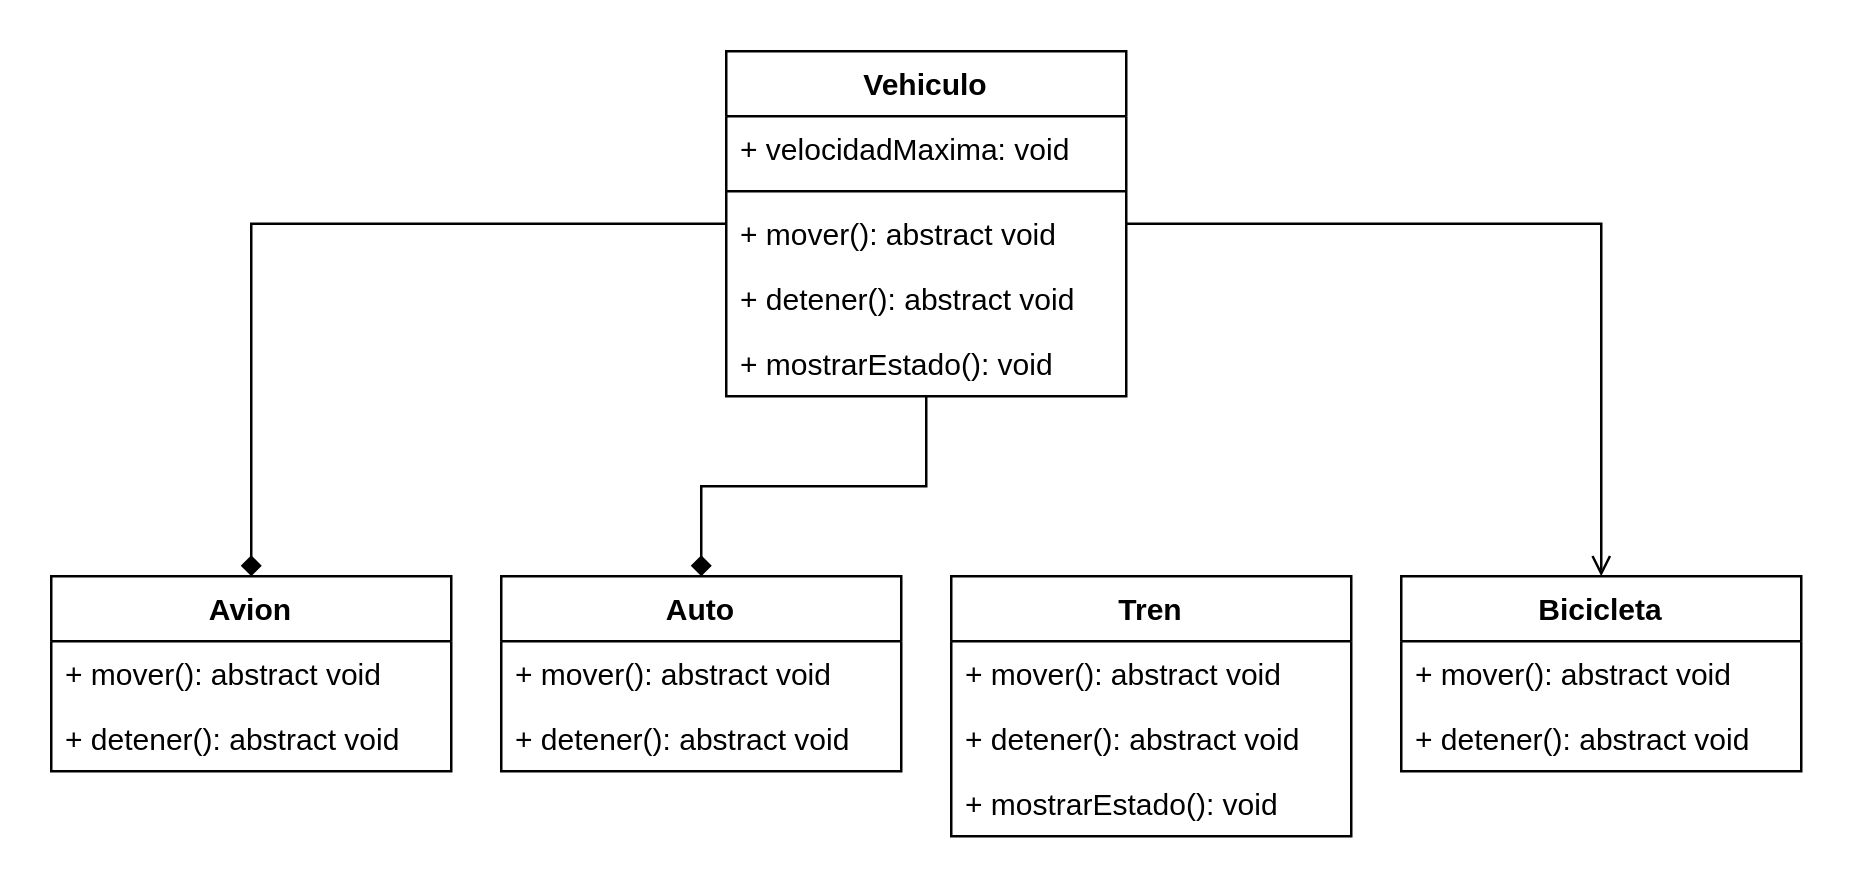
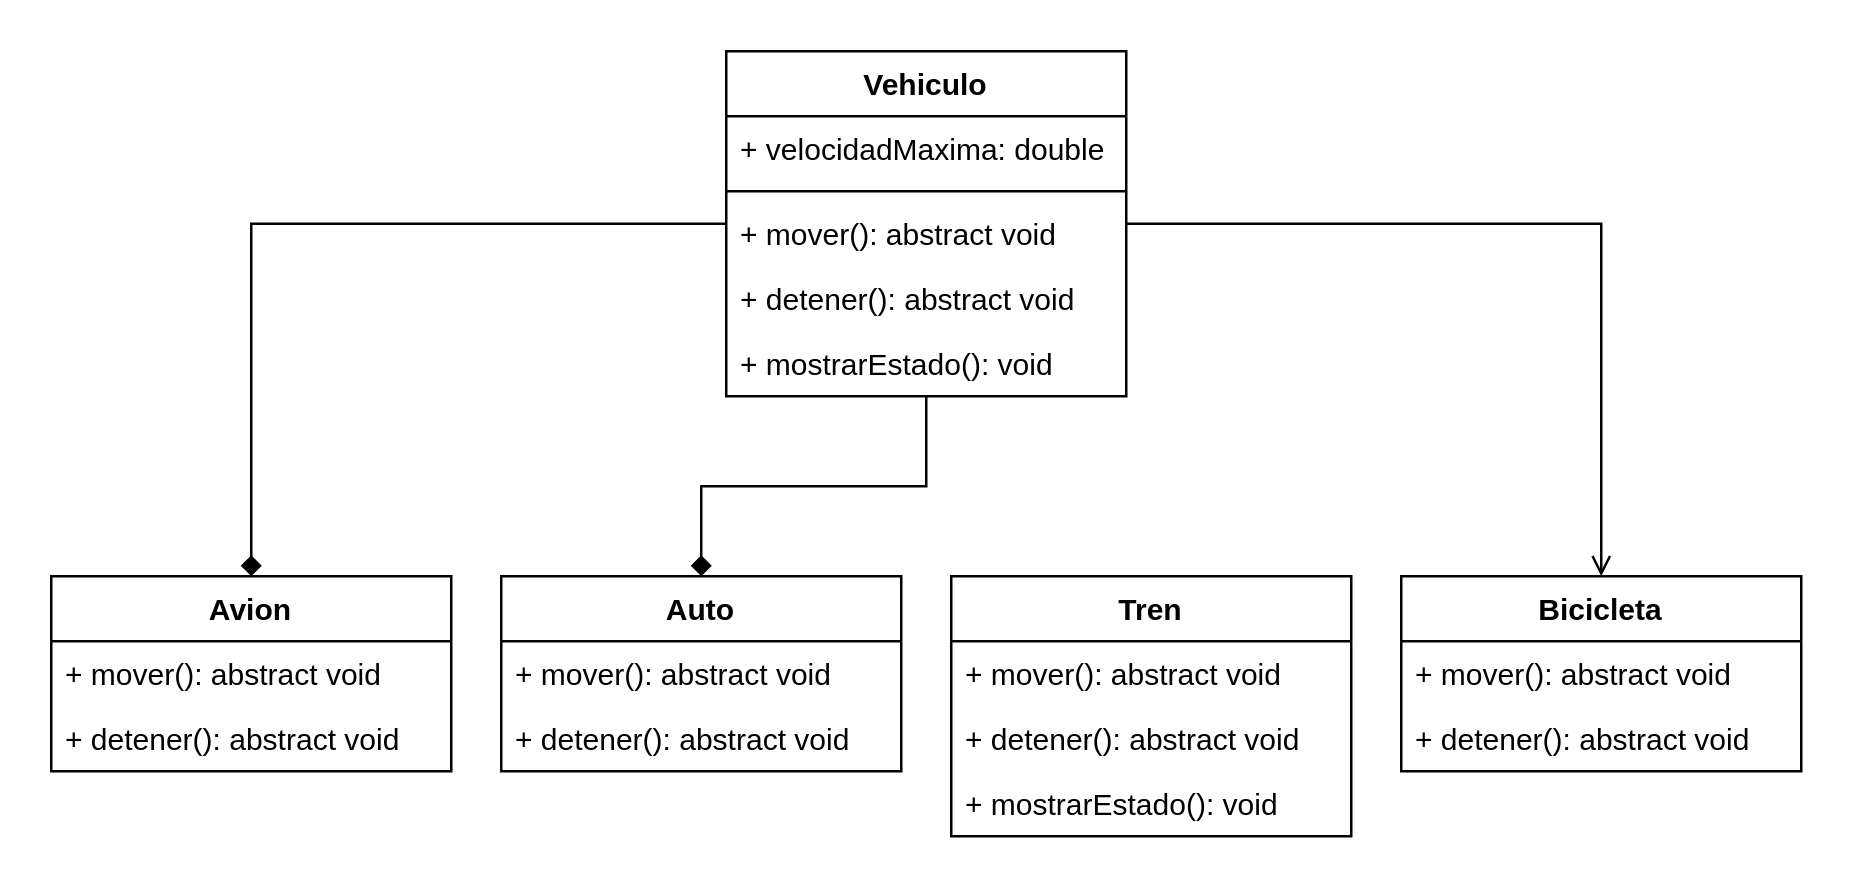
(907, 152) -> (924, 152)
